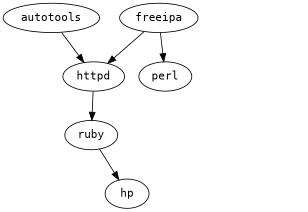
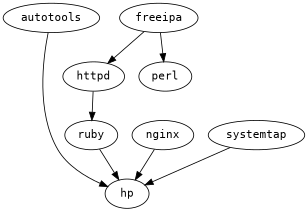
(70, 44) -> (46, 120)
none -> (163, 135)
none -> (256, 135)
